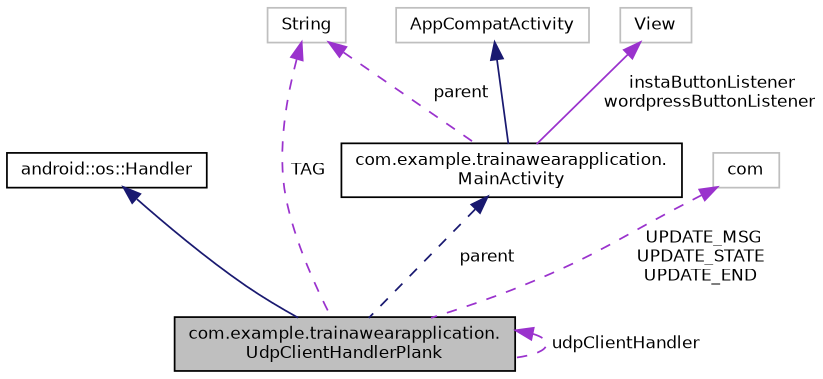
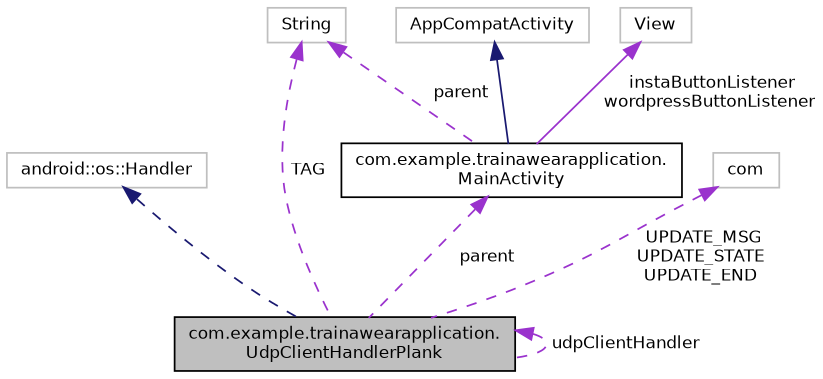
(107, 170) -> (107, 170)
(214, 263) -> (214, 263)
(422, 264) -> (422, 264)
